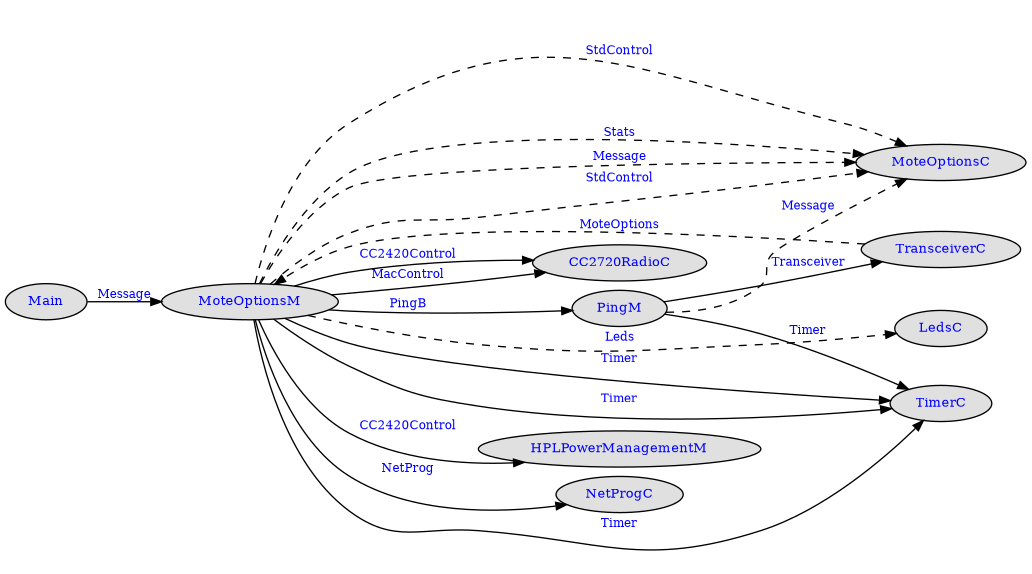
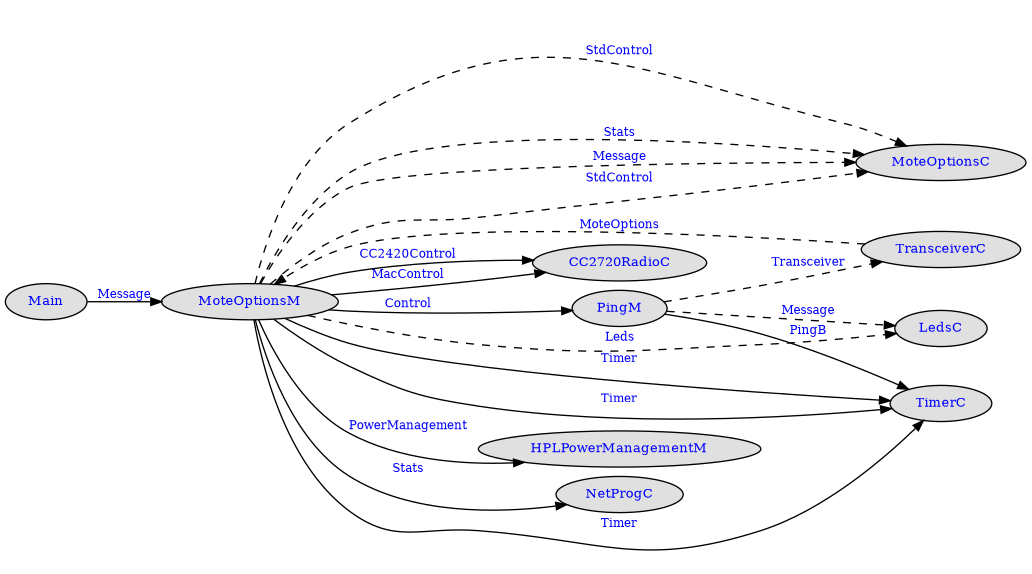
(775, 251) -> (775, 318)
(773, 283) -> (768, 284)
(408, 304) -> (408, 304)
(808, 331) -> (808, 331)
(408, 426) -> (408, 426)
(408, 469) -> (408, 469)
